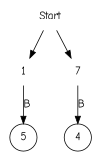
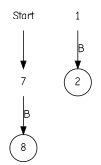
(38, 41) -> none
(23, 138) -> (78, 82)
(78, 138) -> (23, 148)
